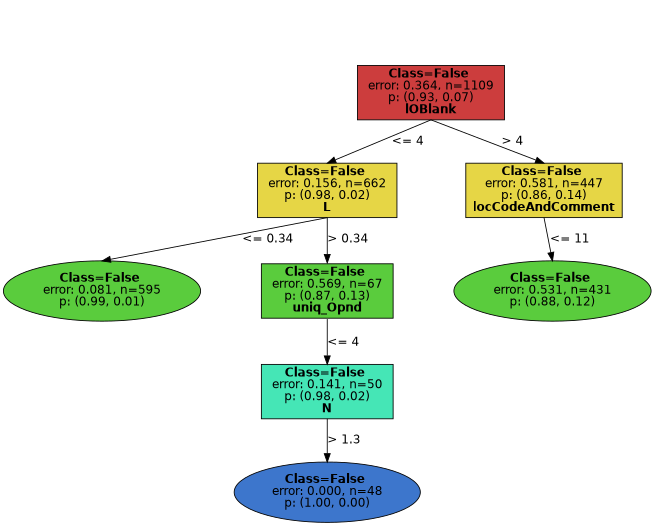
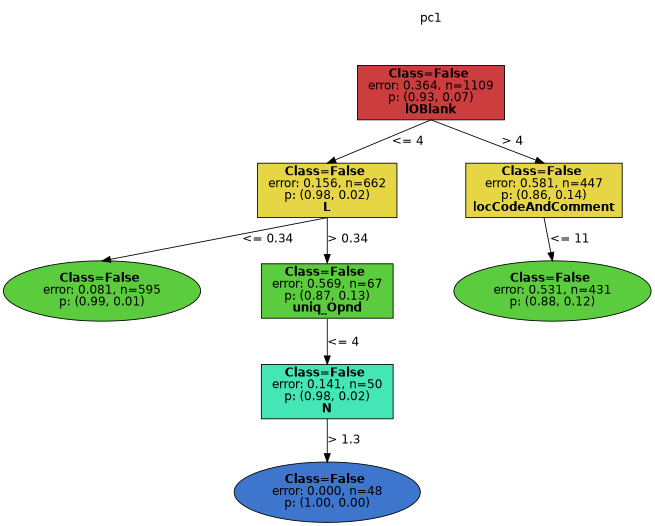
none -> (431, 19)
